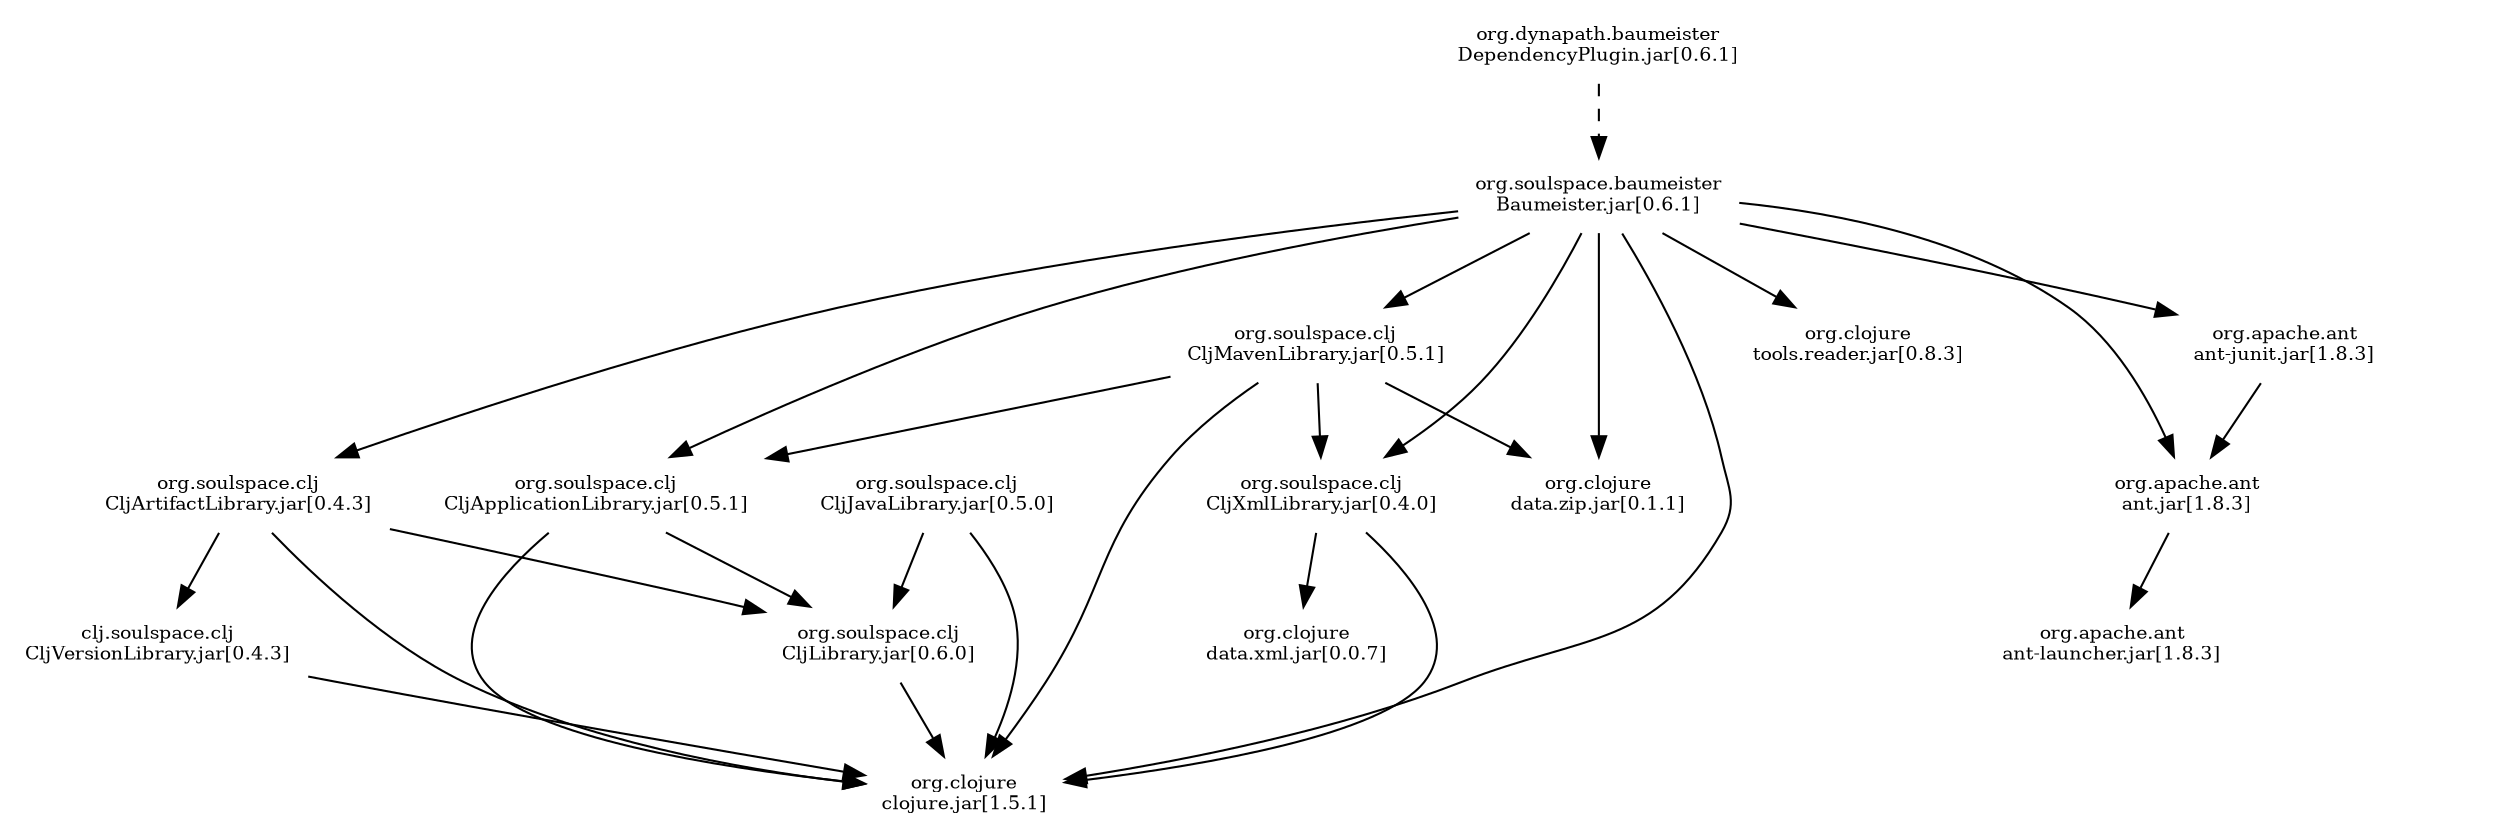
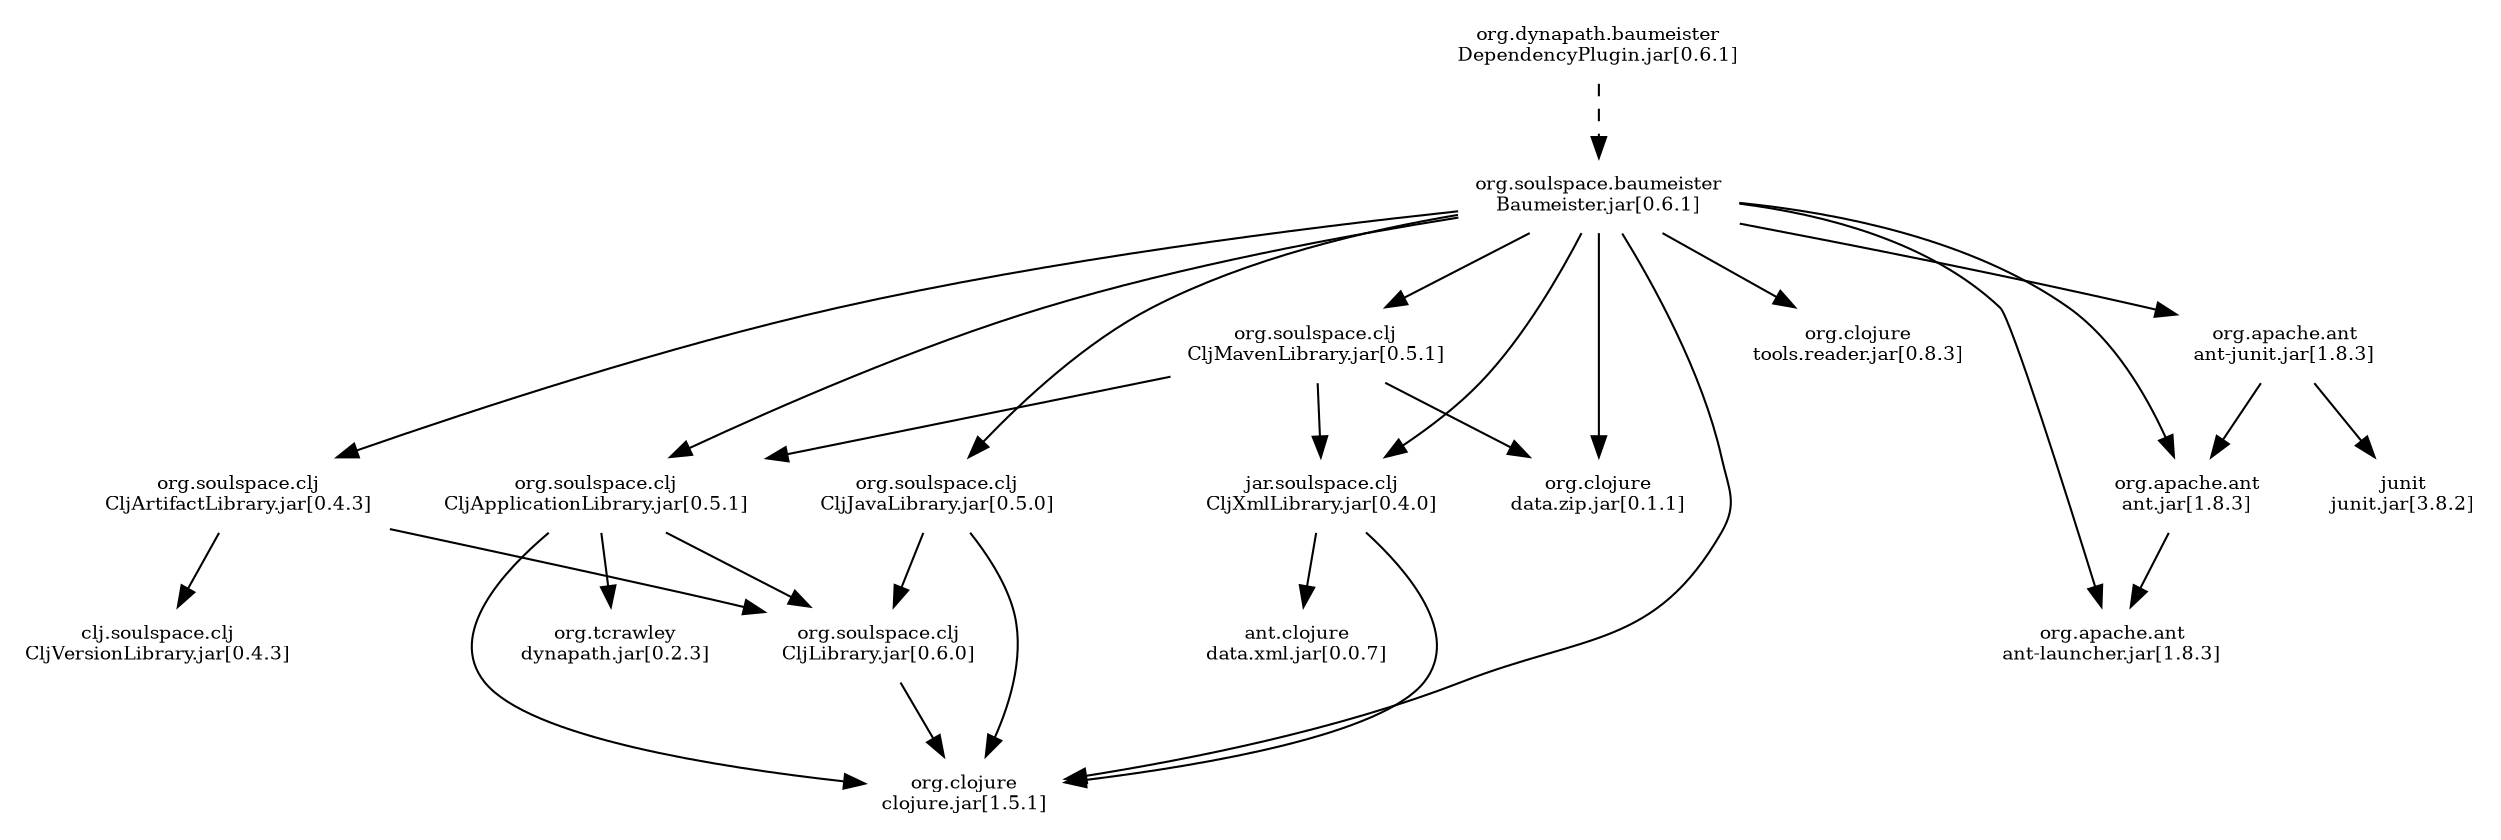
none -> (1199, 286)
none -> (2002, 312)
(1322, 495) -> (1322, 495)
none -> (2404, 495)
(1112, 546) -> none
none -> (615, 645)
(1297, 645) -> (1297, 645)
(459, 680) -> none
(495, 711) -> none
